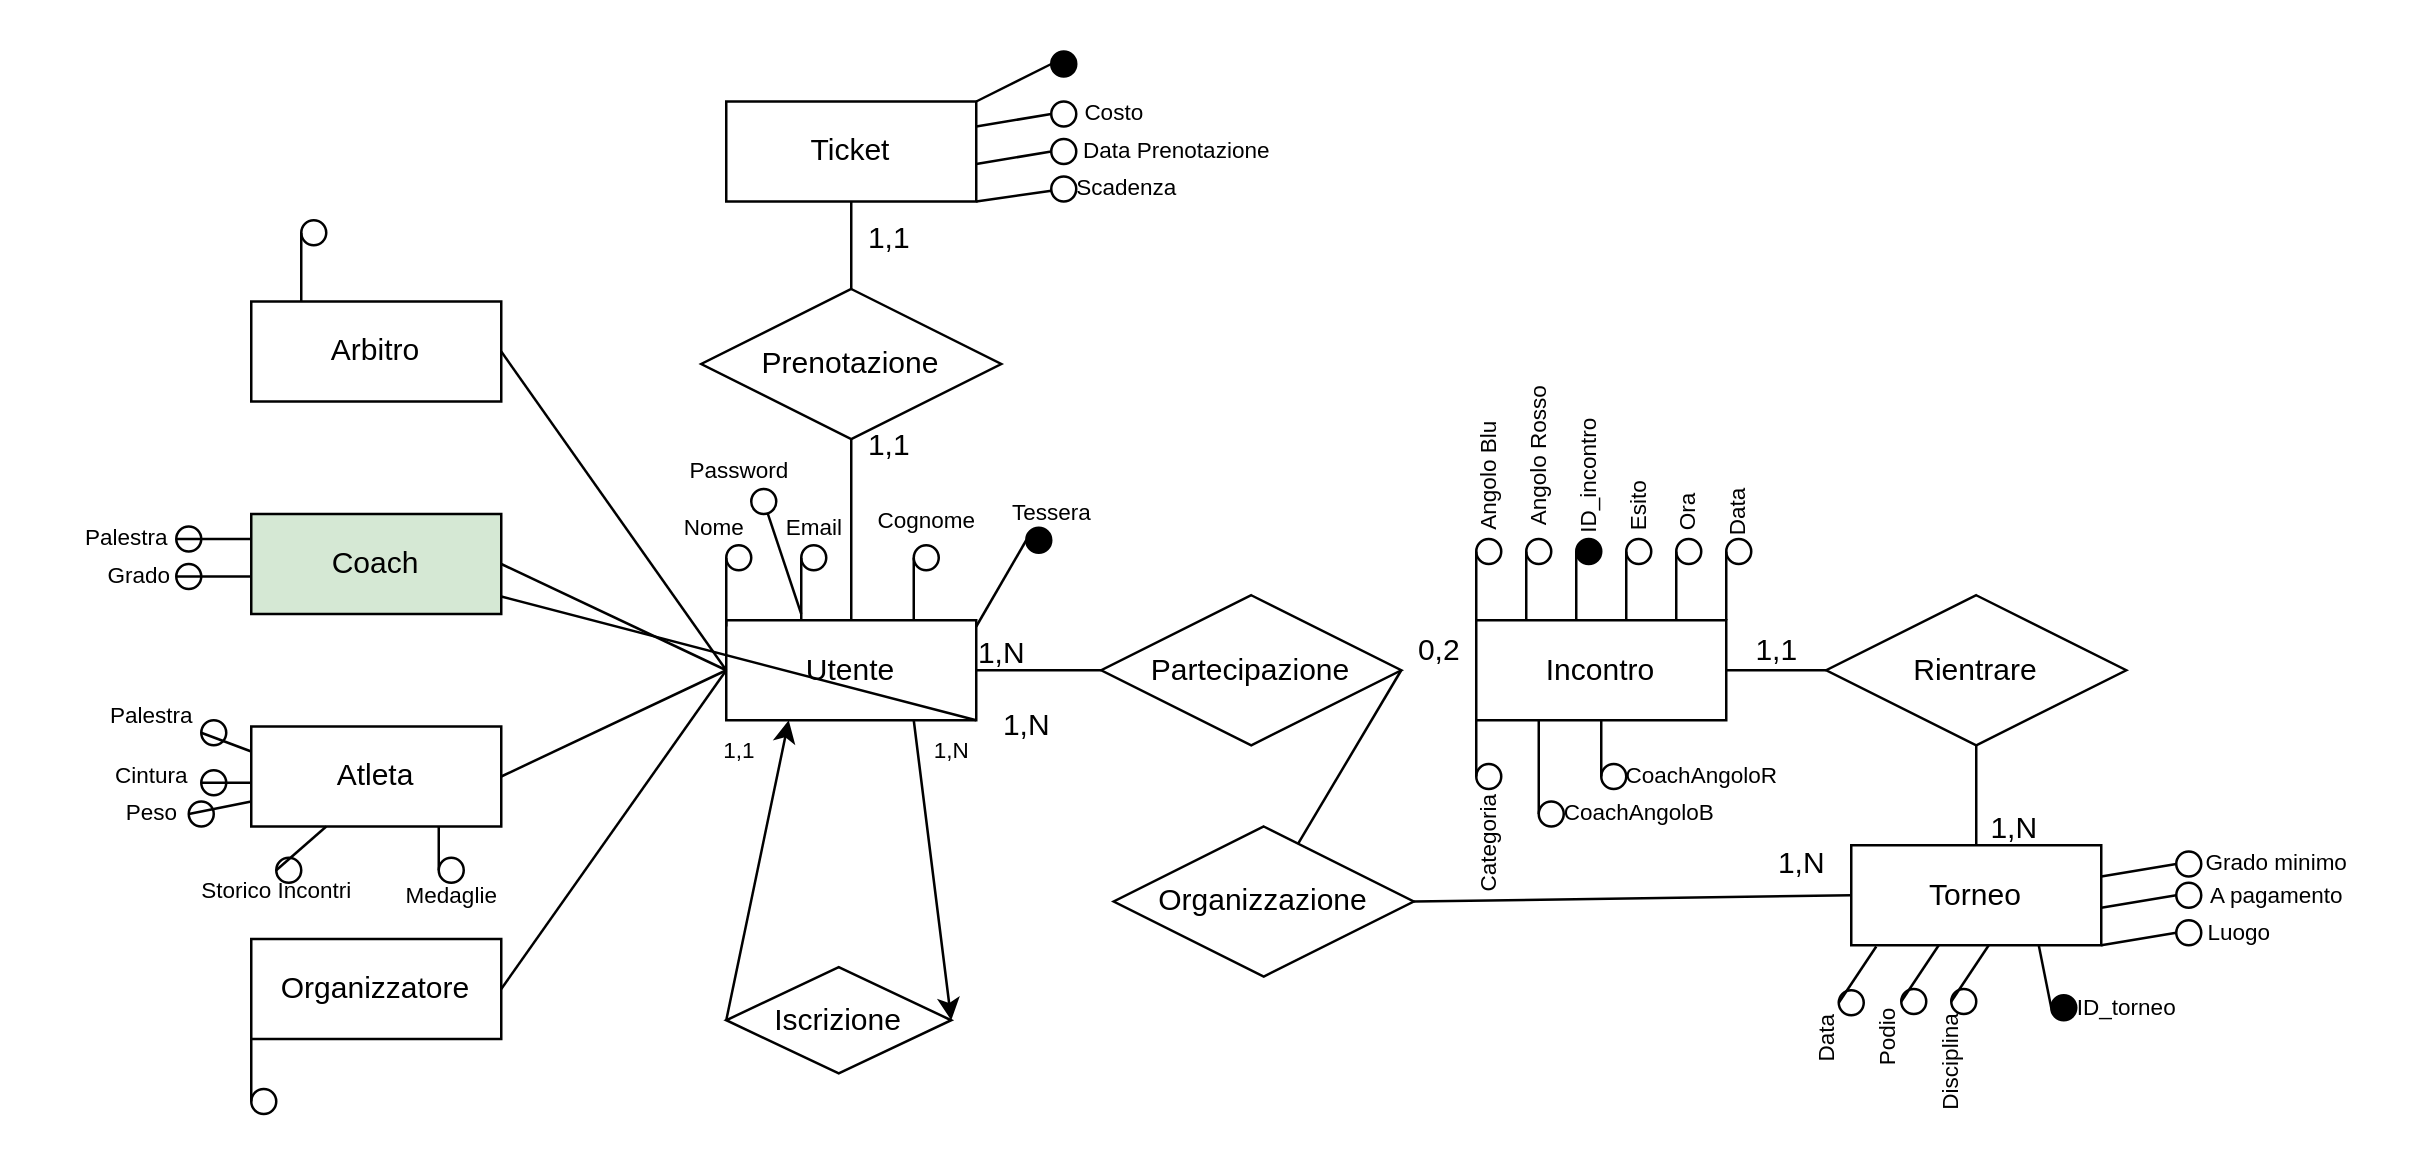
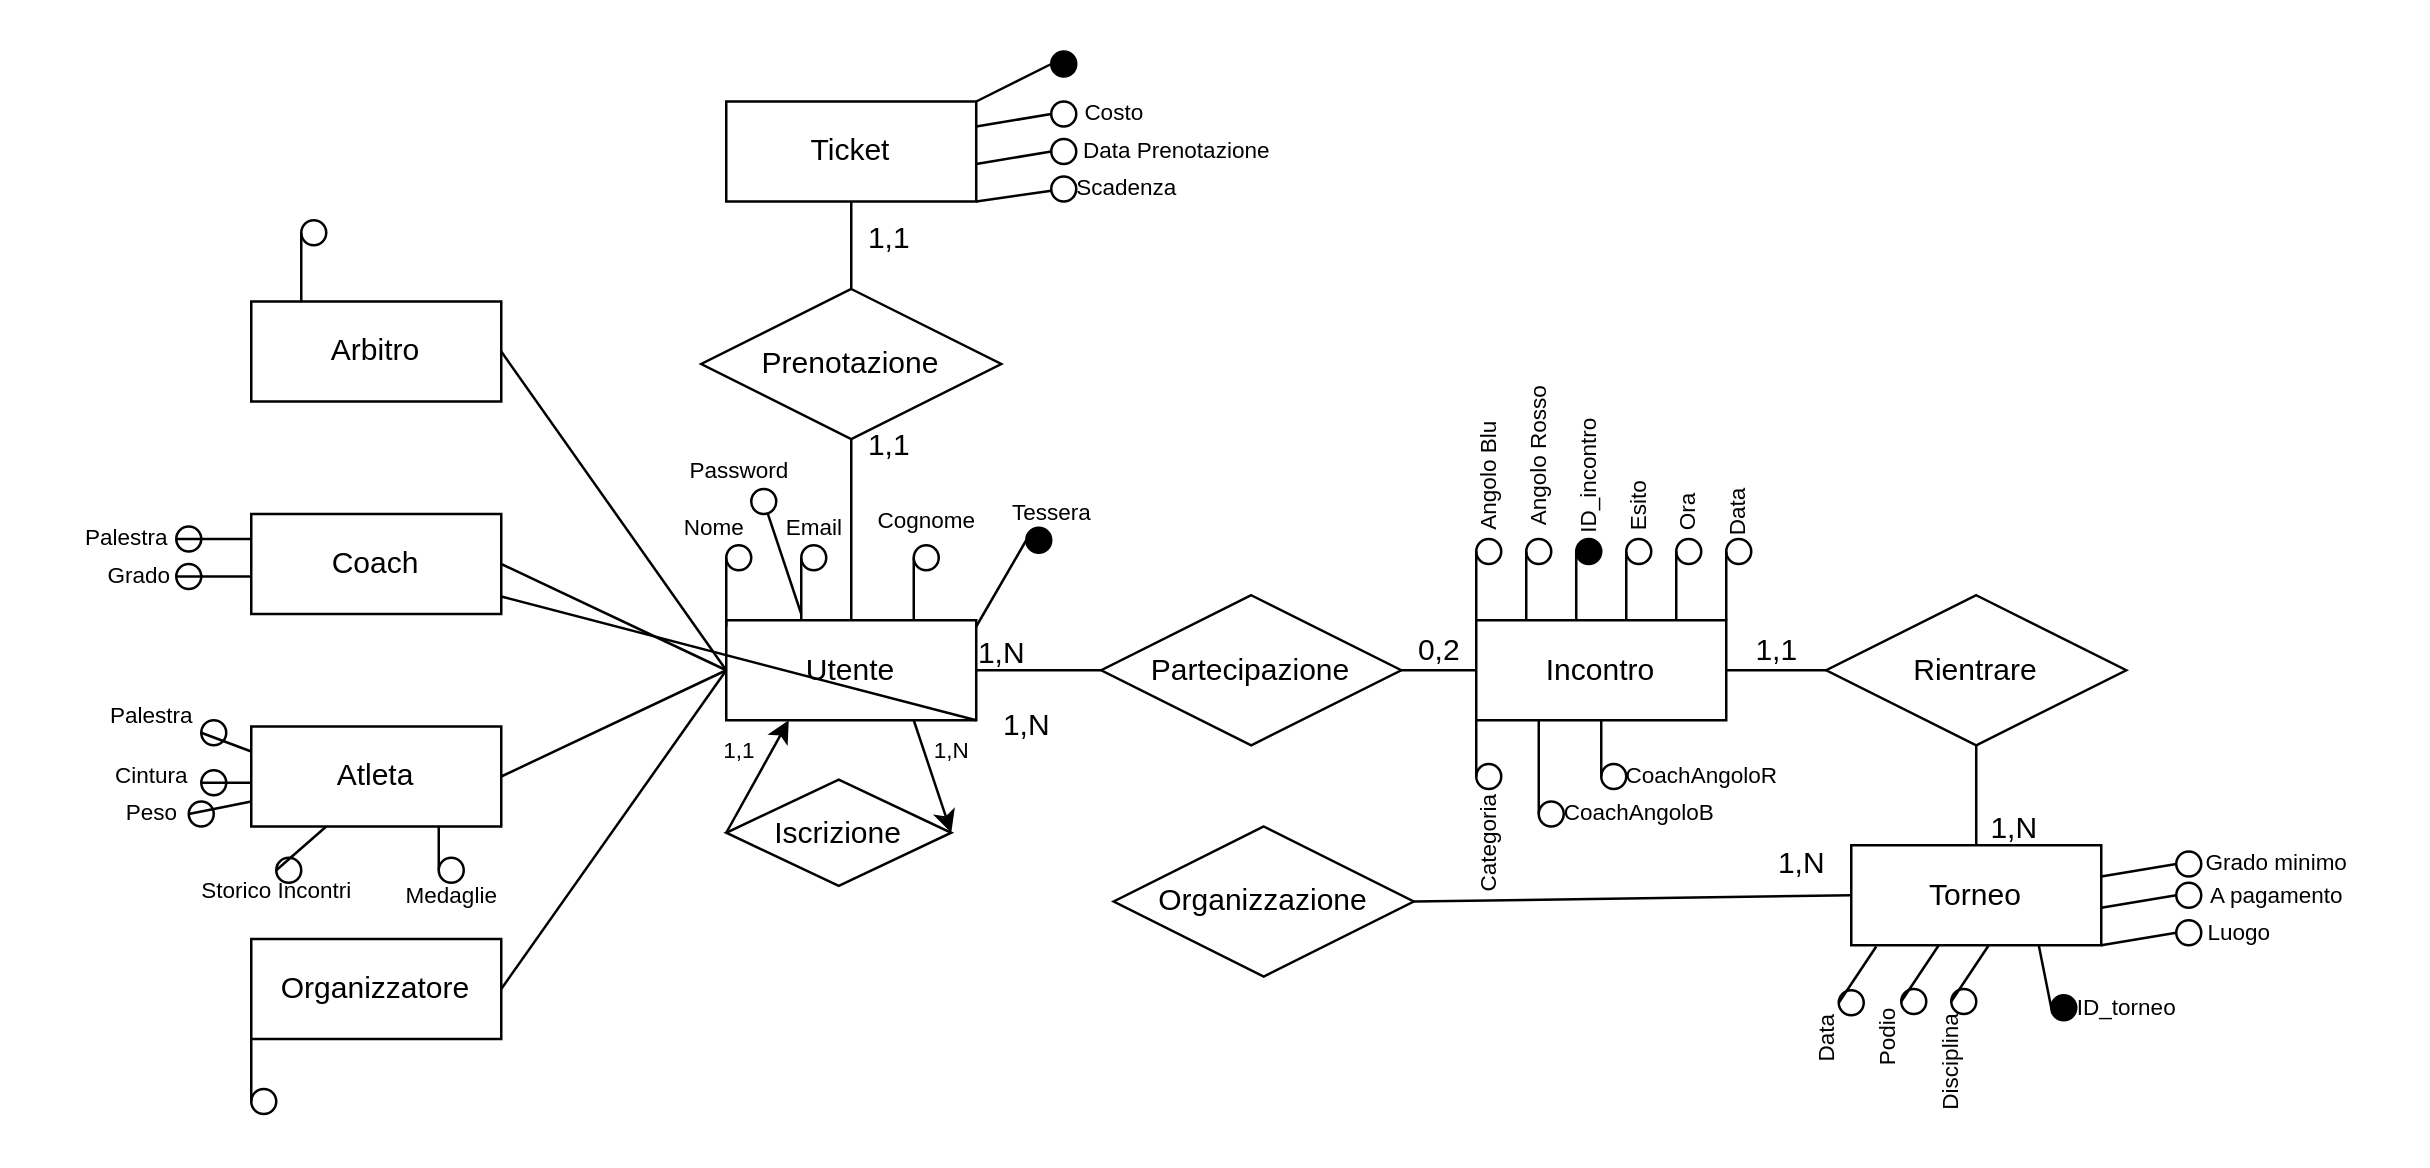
(376, 564) -> (376, 564)
(1350, 756) -> (1438, 670)
(839, 1020) -> (839, 833)
